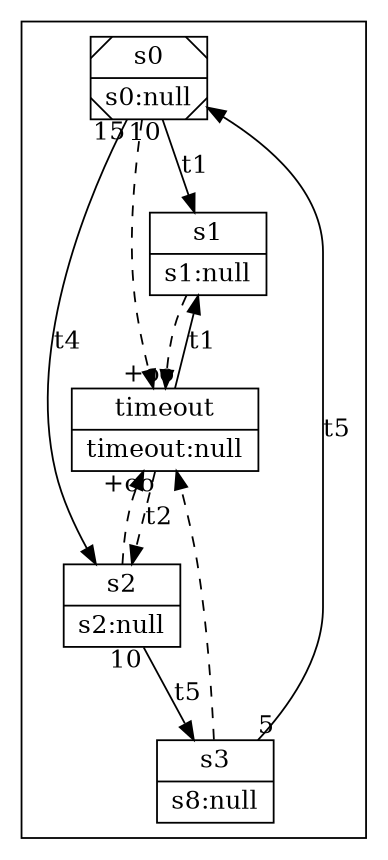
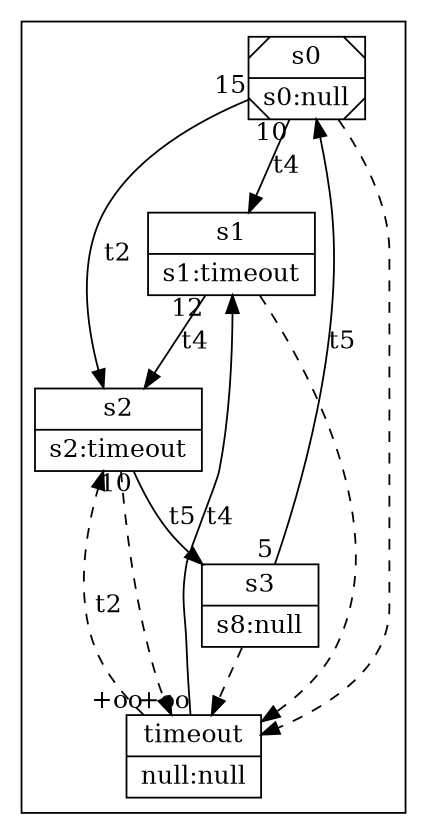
(196, 166) -> (287, 166)
(208, 274) -> (231, 274)
none -> (180, 334)
(68, 342) -> (118, 254)
(203, 342) -> (221, 518)
(165, 450) -> (194, 776)
(122, 625) -> (118, 450)
